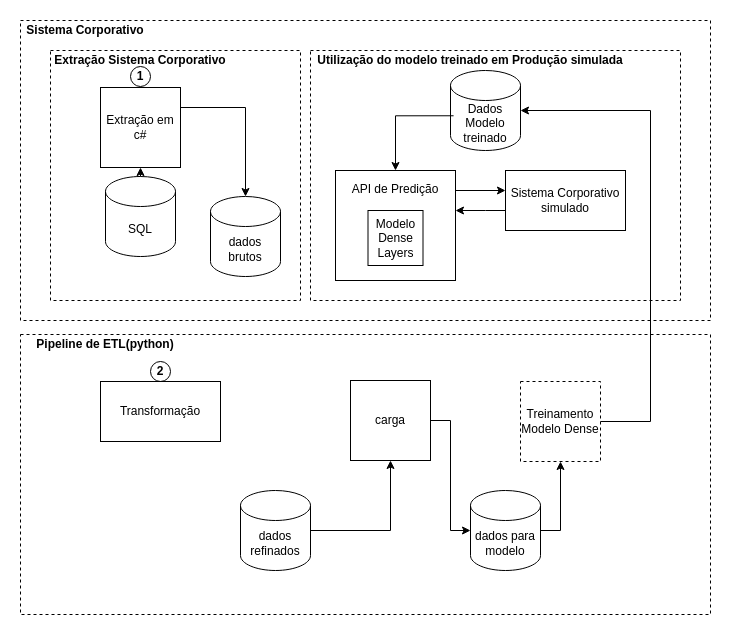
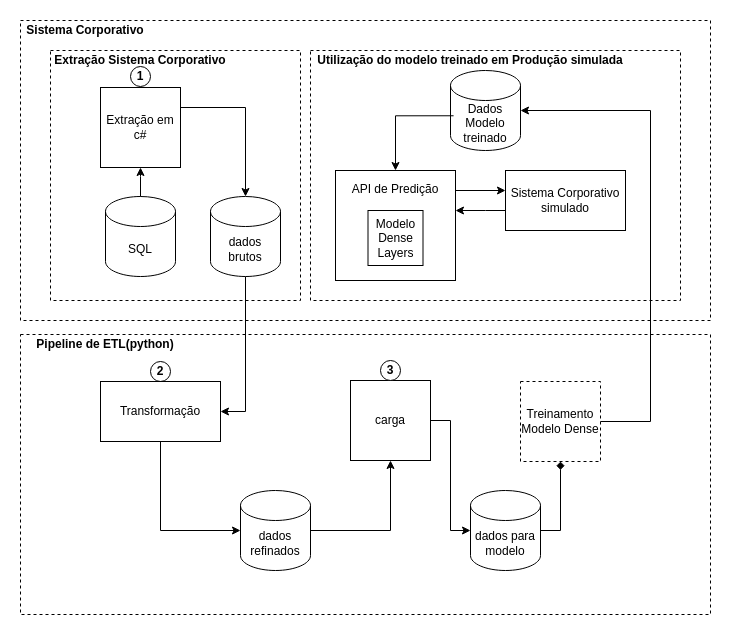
(141, 217) -> (141, 237)
none -> (246, 353)
none -> (391, 371)
(561, 469) -> (561, 470)
none -> (161, 522)
